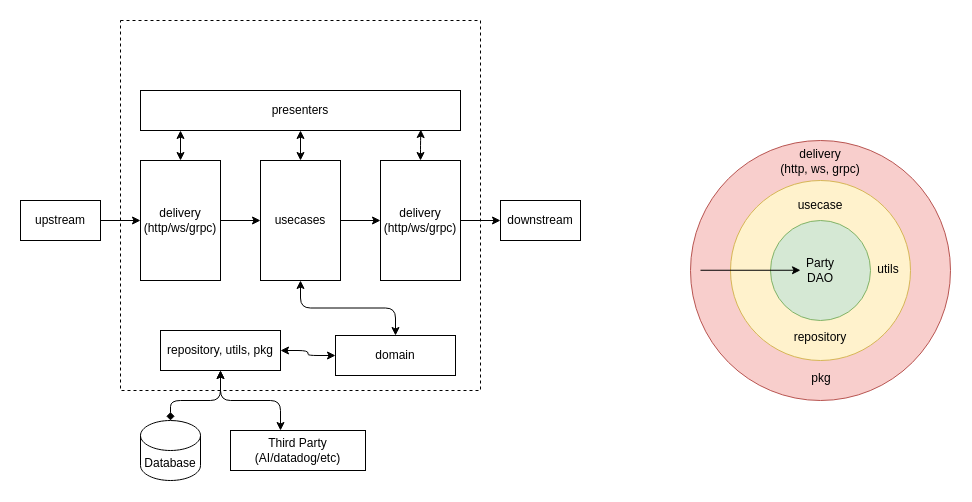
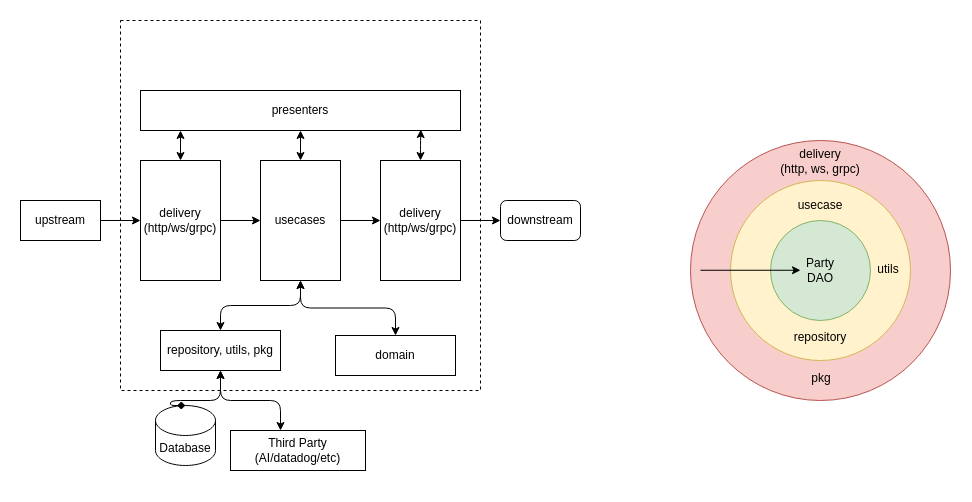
(541, 221) -> (541, 221)
none -> (255, 306)
(308, 353) -> none
(171, 451) -> (186, 436)
